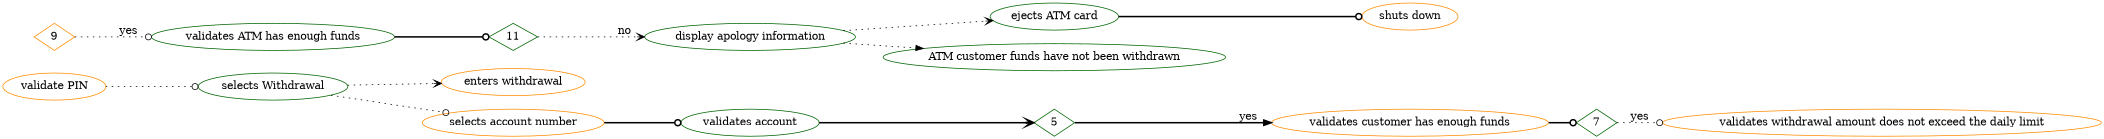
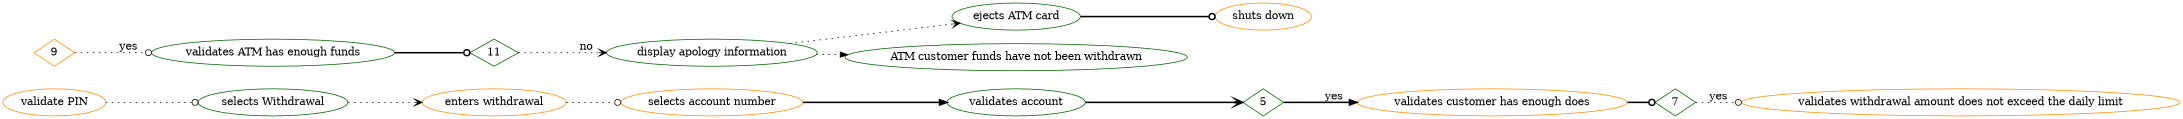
(387, 104) -> (590, 102)
(639, 123) -> (871, 102)
(1410, 123) -> (1492, 102)
